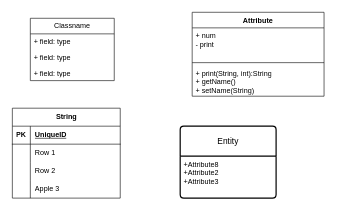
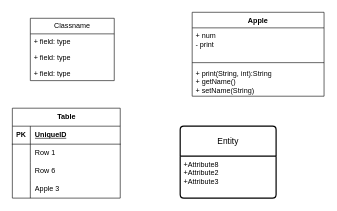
(258, 21) -> (258, 21)
(67, 117) -> (67, 117)
(44, 171) -> (44, 171)
